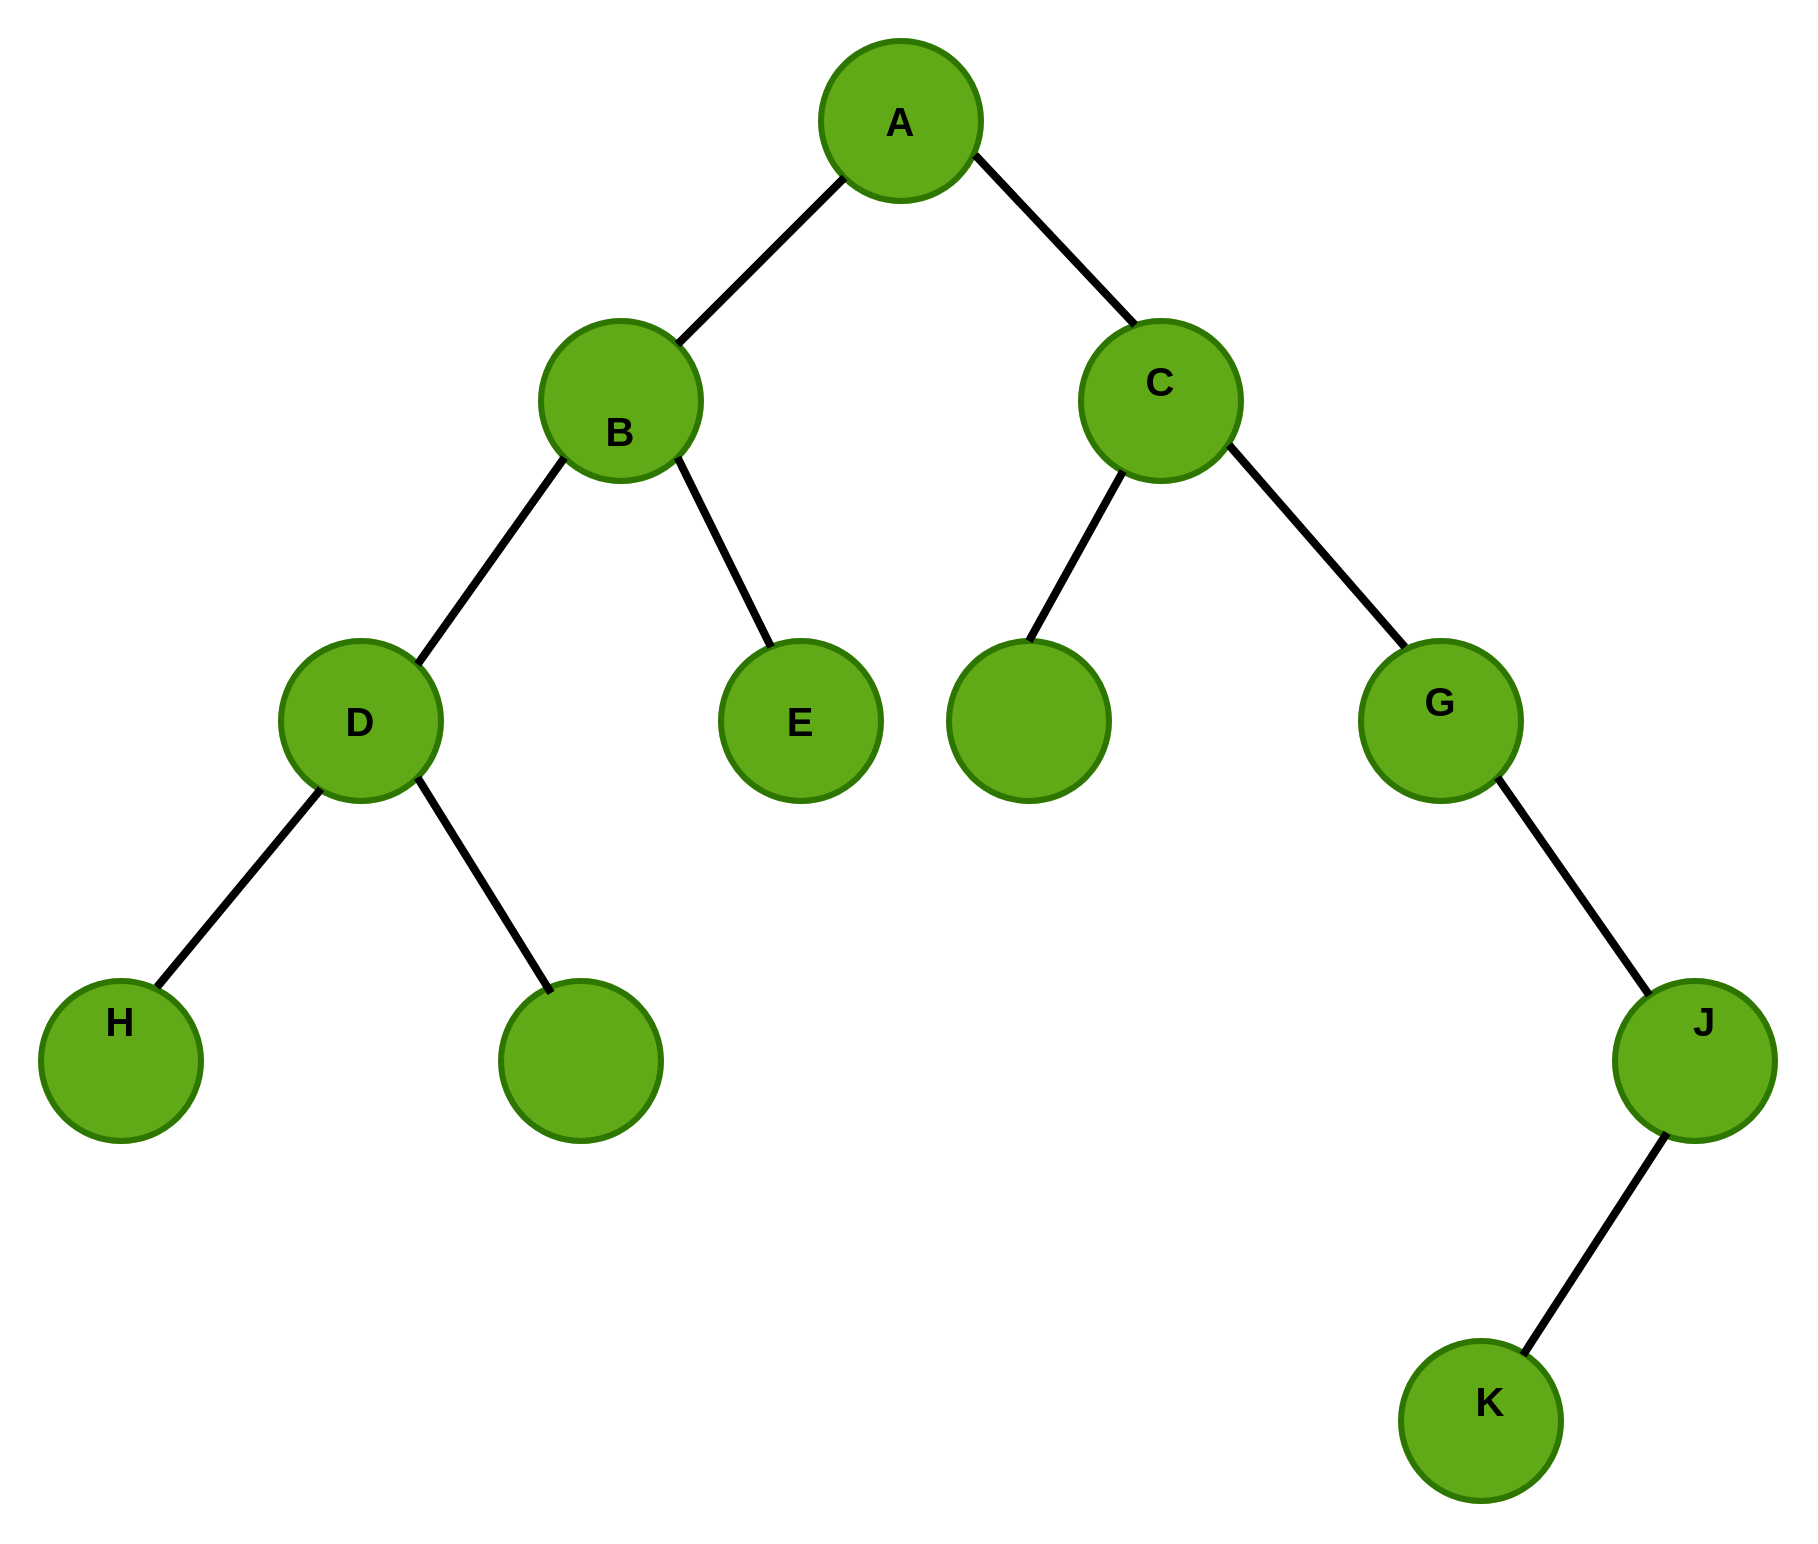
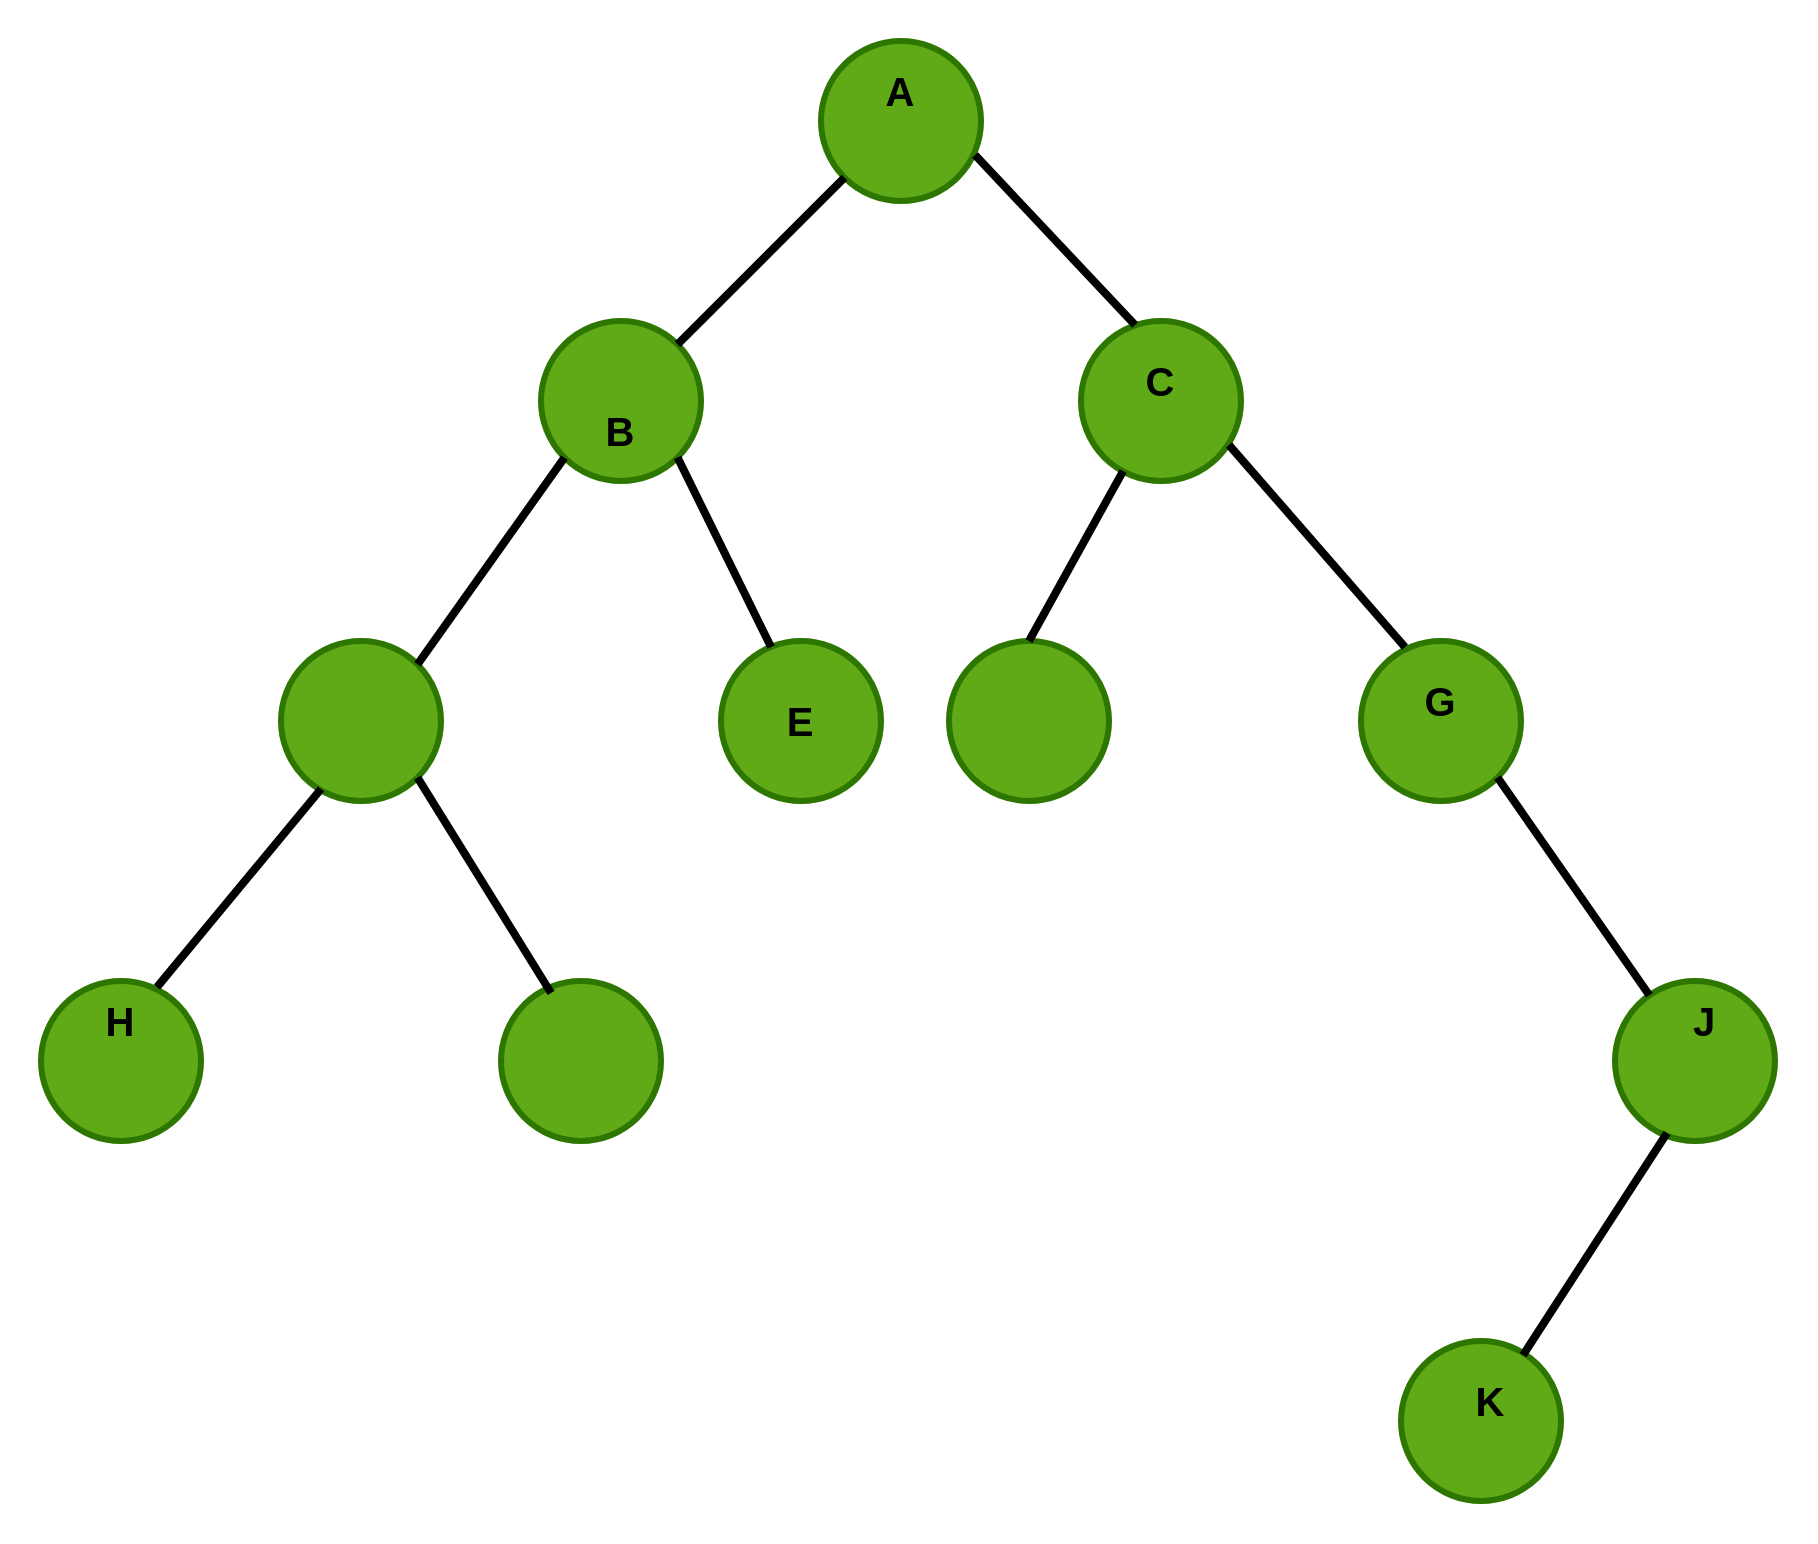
(901, 121) -> (901, 91)
(361, 721) -> none
